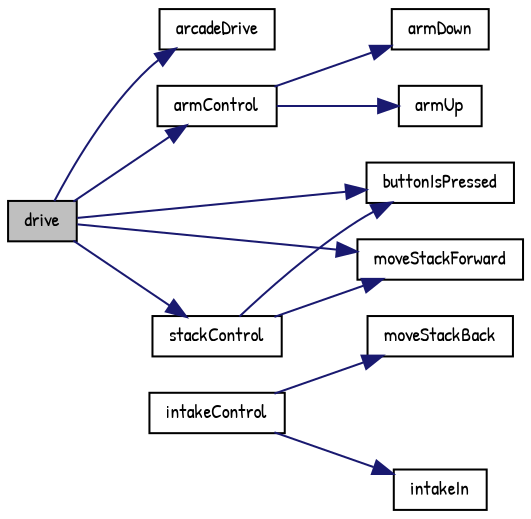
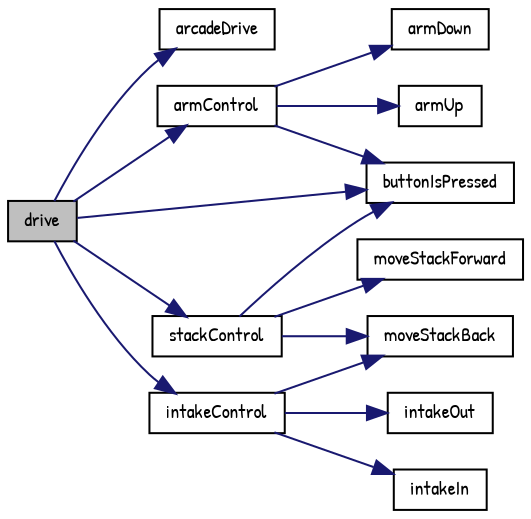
none -> (319, 141)
(207, 237) -> (100, 317)
none -> (314, 336)
none -> (440, 413)
